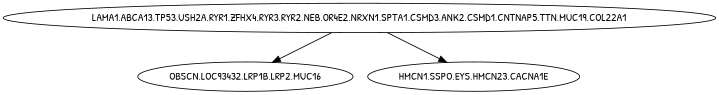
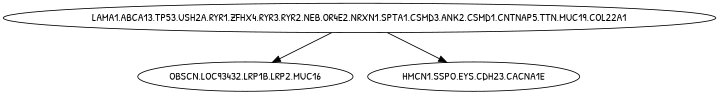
(474, 77) -> (474, 77)
